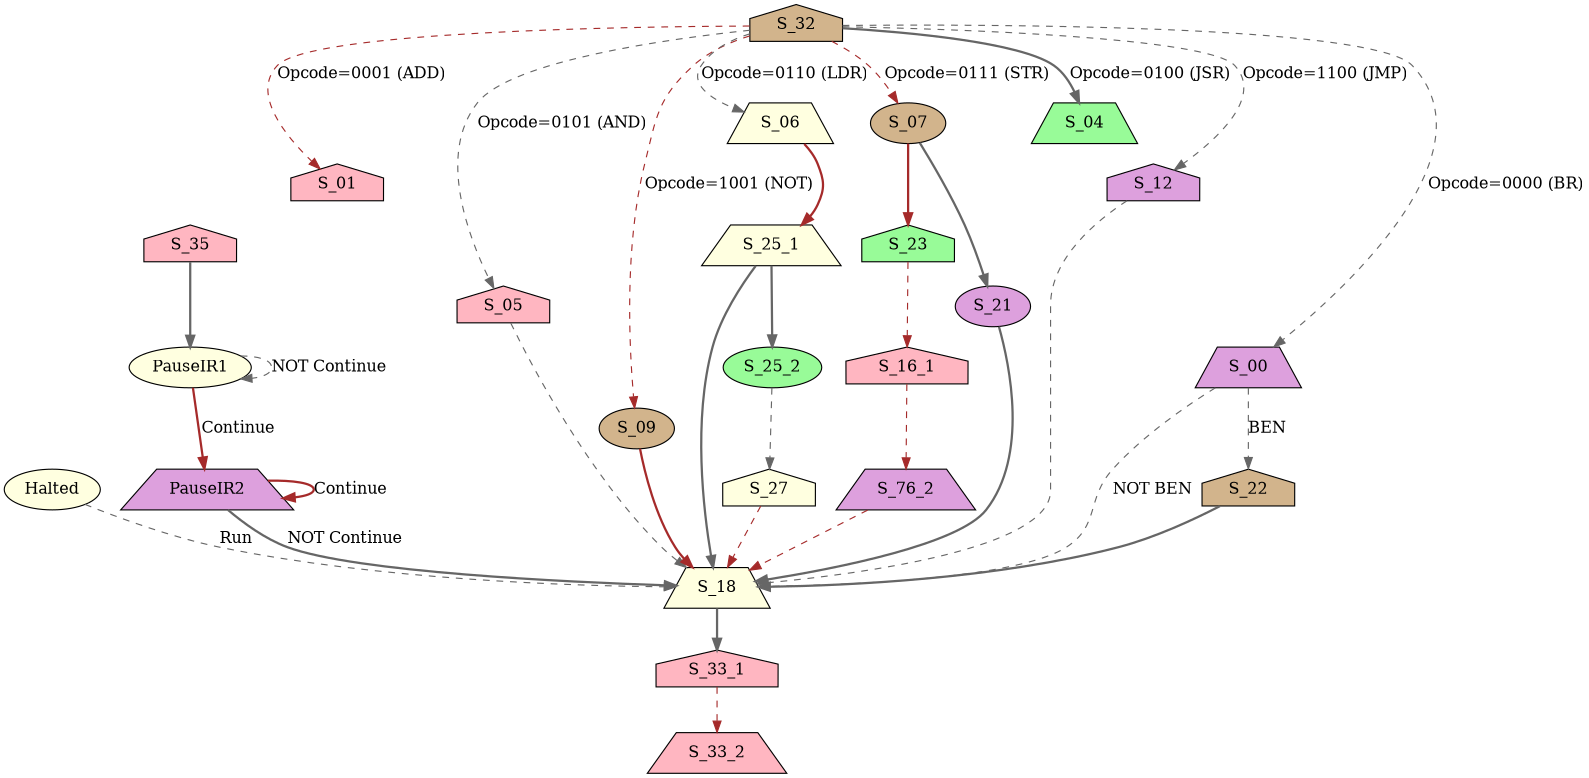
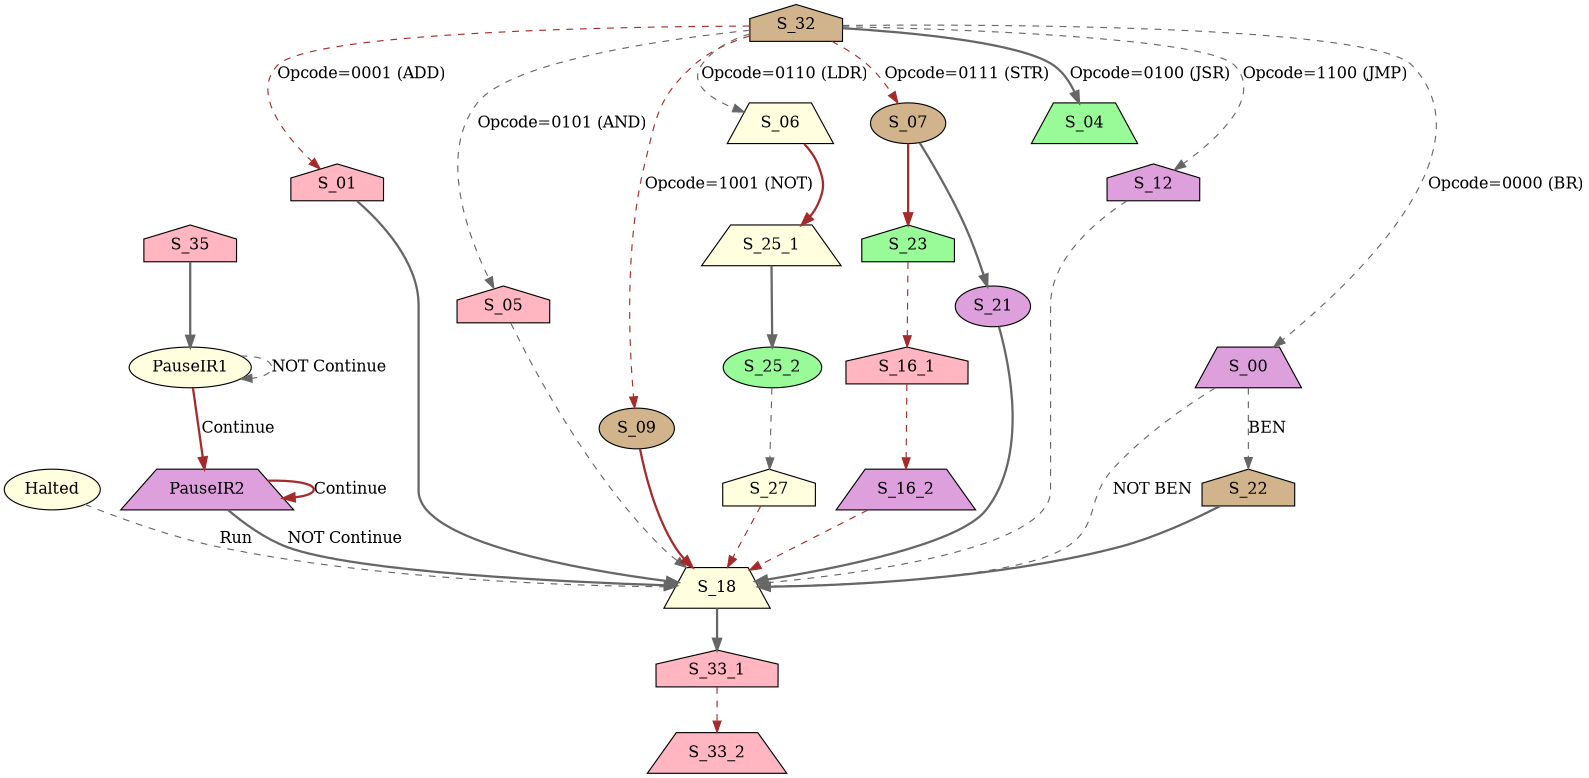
(703, 405) -> (419, 473)
(906, 490) -> (906, 490)
